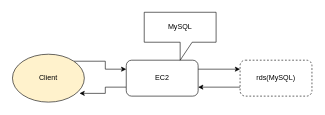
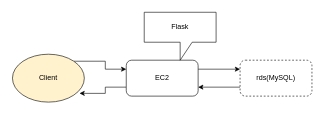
(180, 27) -> (180, 27)
